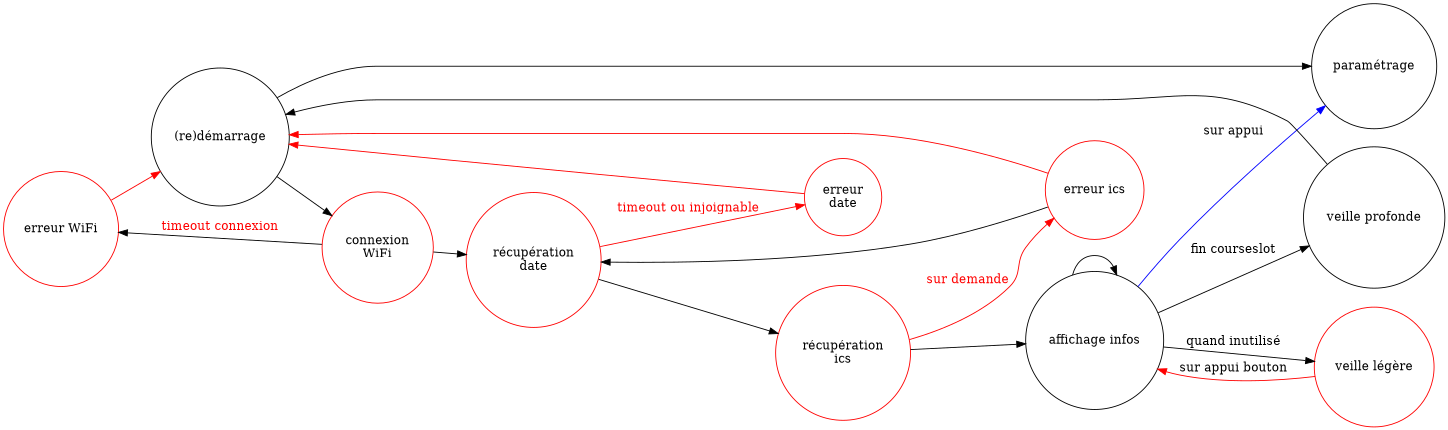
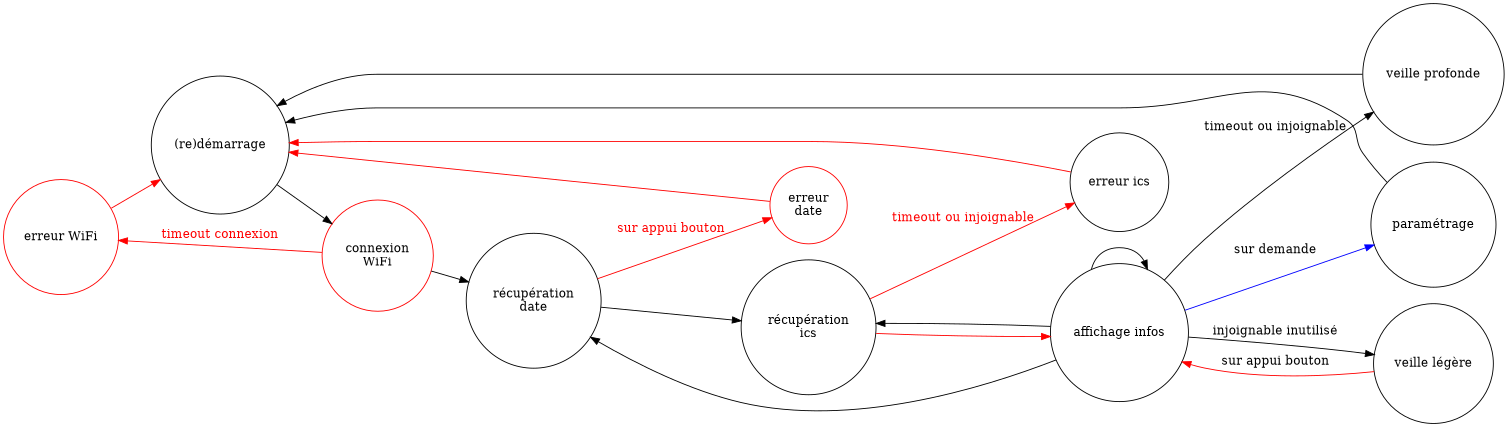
(787, 66) -> (861, 108)
(1234, 131) -> (1276, 250)
(1095, 190) -> (1119, 182)
(688, 208) -> (671, 229)
(225, 239) -> (225, 247)
(1234, 250) -> (1276, 127)
(832, 254) -> (824, 411)
(534, 260) -> (534, 301)
(968, 280) -> (963, 218)
none -> (968, 324)
(1234, 342) -> (1276, 331)
(964, 347) -> (959, 336)
(843, 353) -> (809, 327)
(1374, 367) -> (1433, 364)
